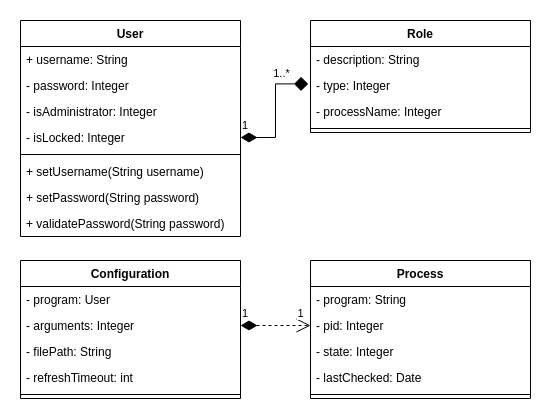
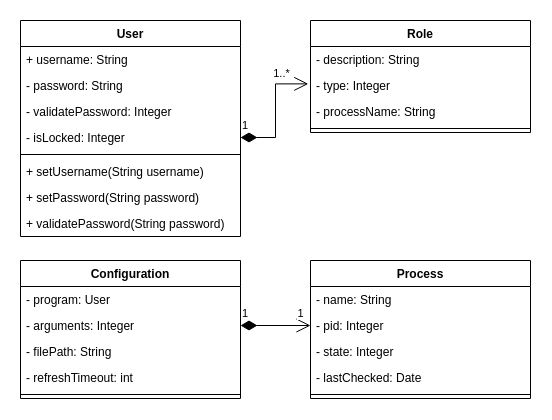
(294, 84) -> (299, 84)
(85, 86) -> (80, 86)
(104, 112) -> (109, 112)
(385, 112) -> (380, 112)
(367, 300) -> (357, 300)
(281, 326) -> (281, 326)
